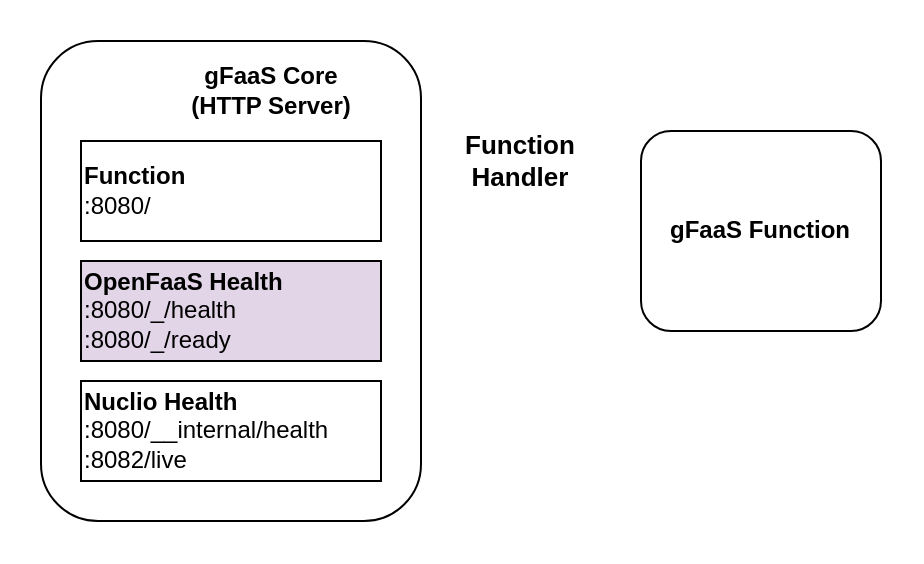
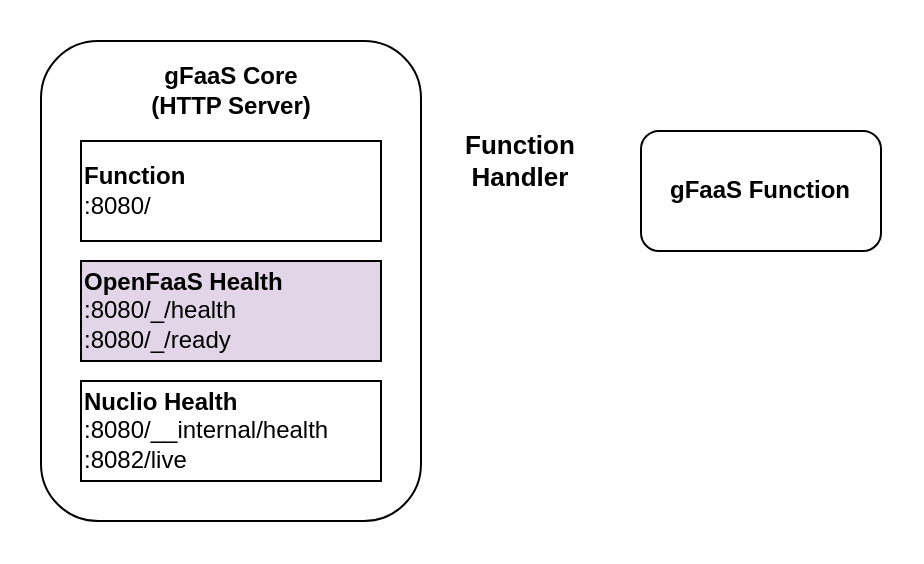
(271, 91) -> (231, 91)
(761, 231) -> (761, 191)
